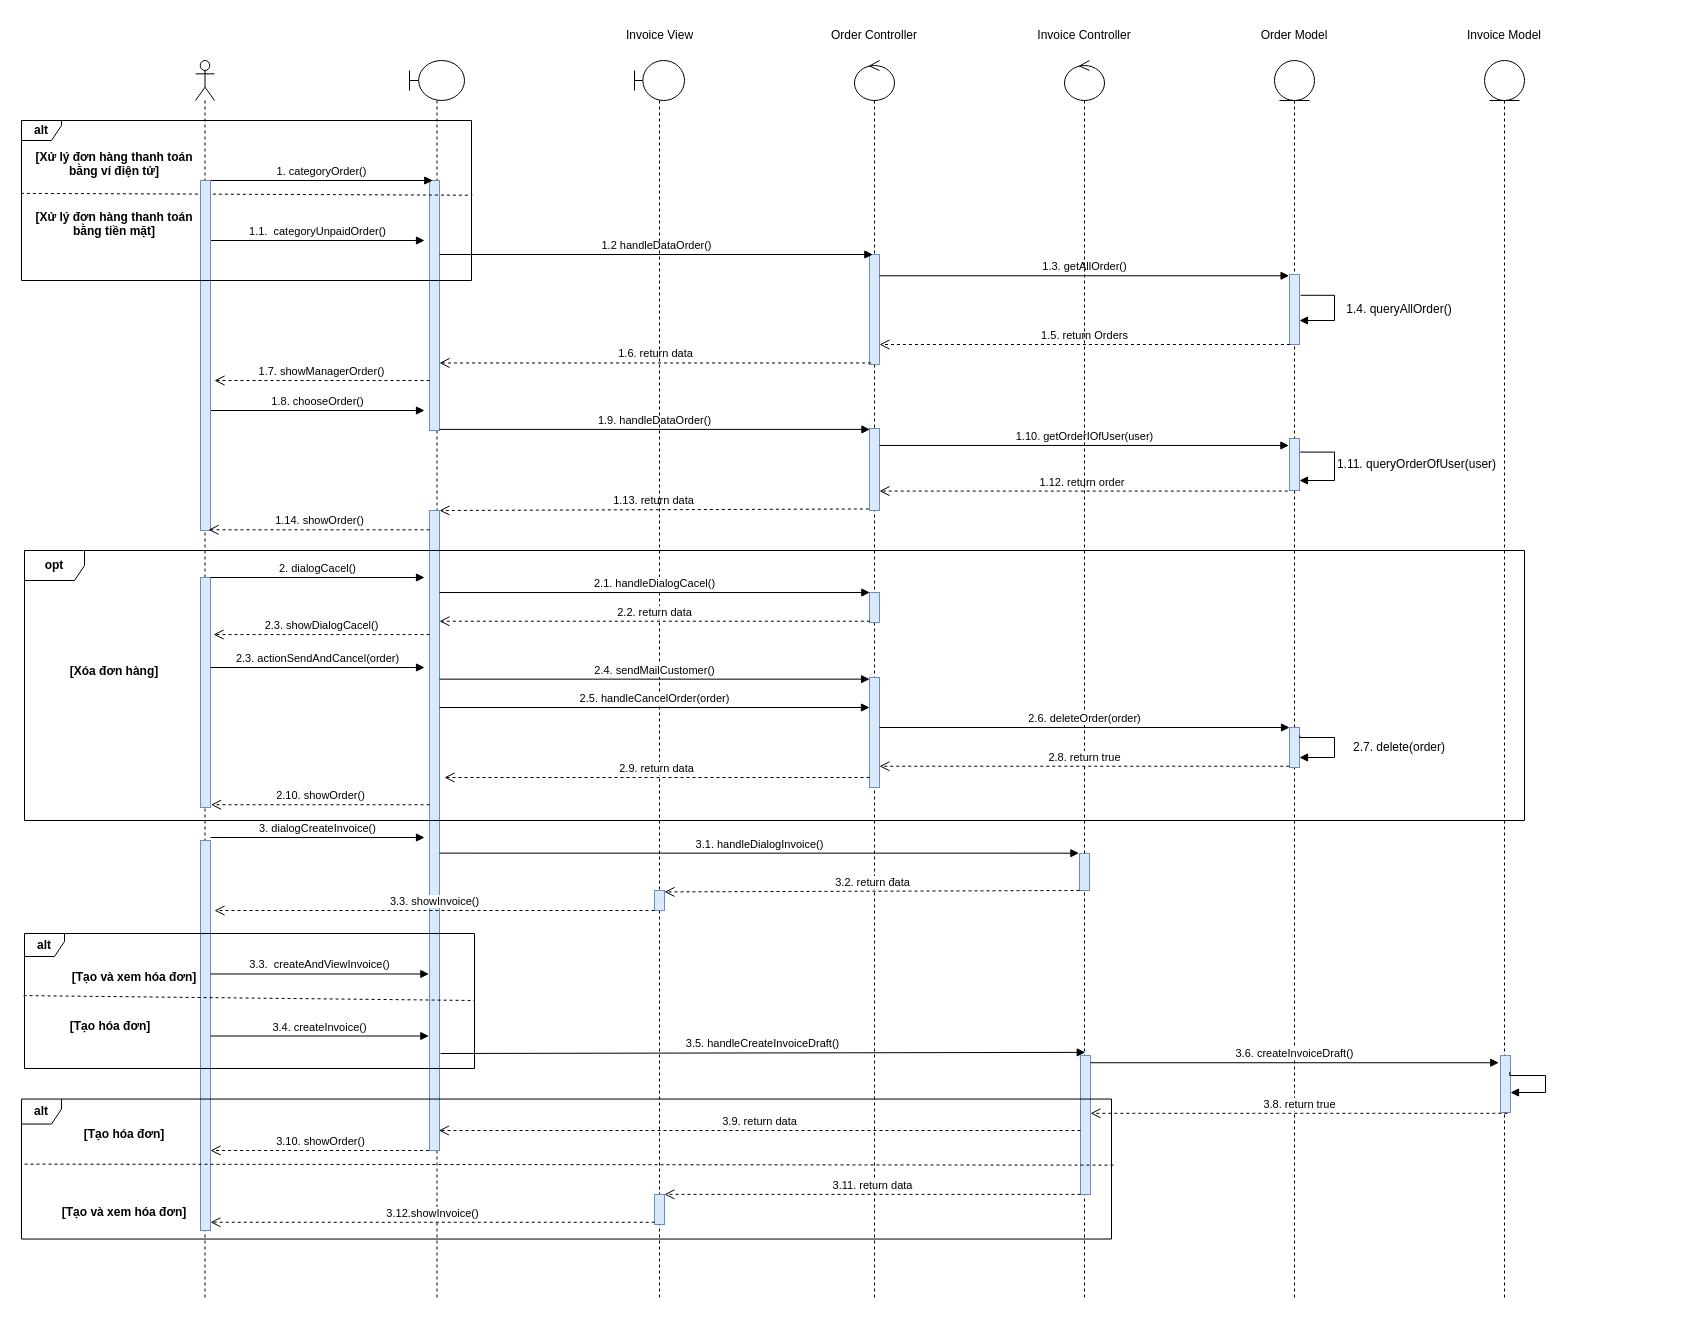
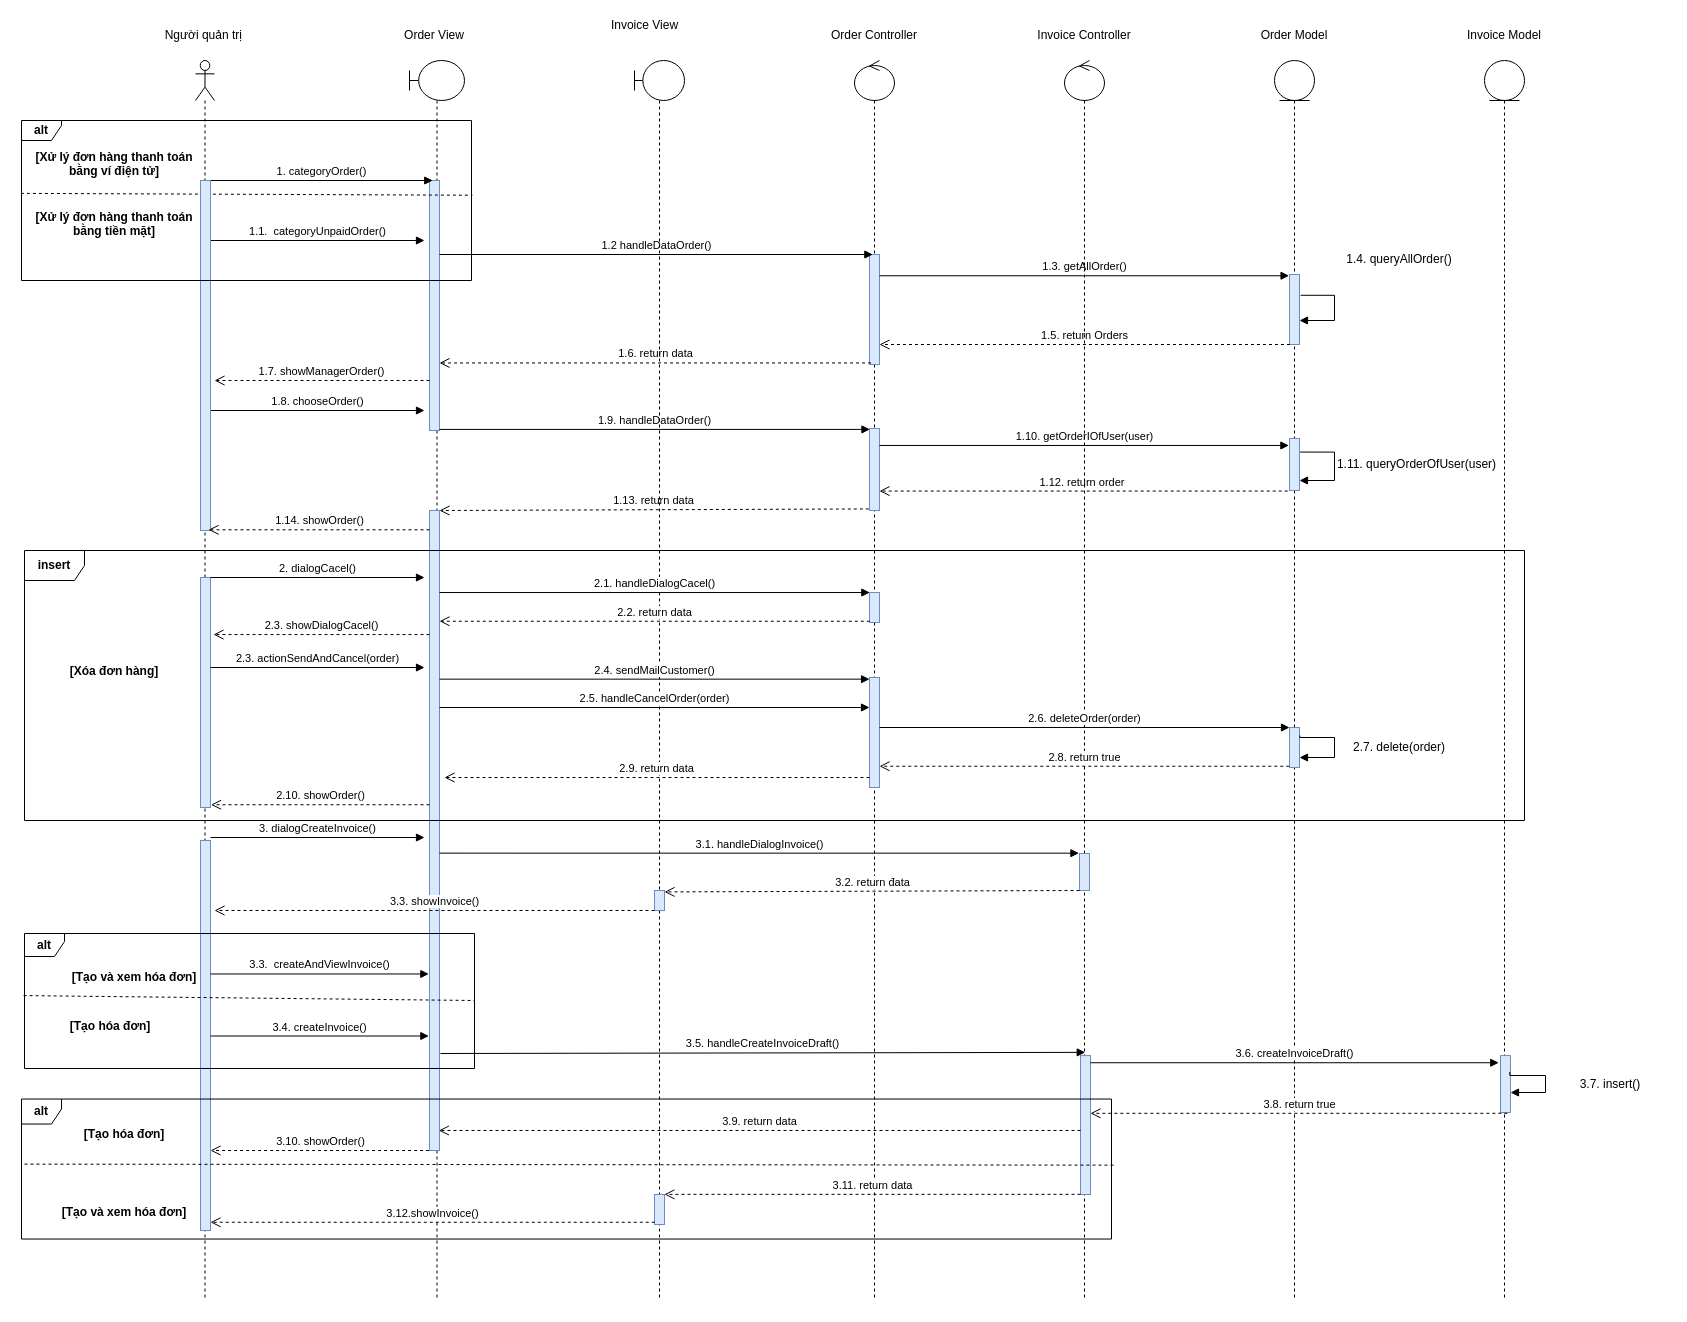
none -> (206, 36)
none -> (435, 36)
(660, 36) -> (645, 26)
(1400, 310) -> (1400, 260)
(55, 566) -> (55, 566)
none -> (1611, 1084)
